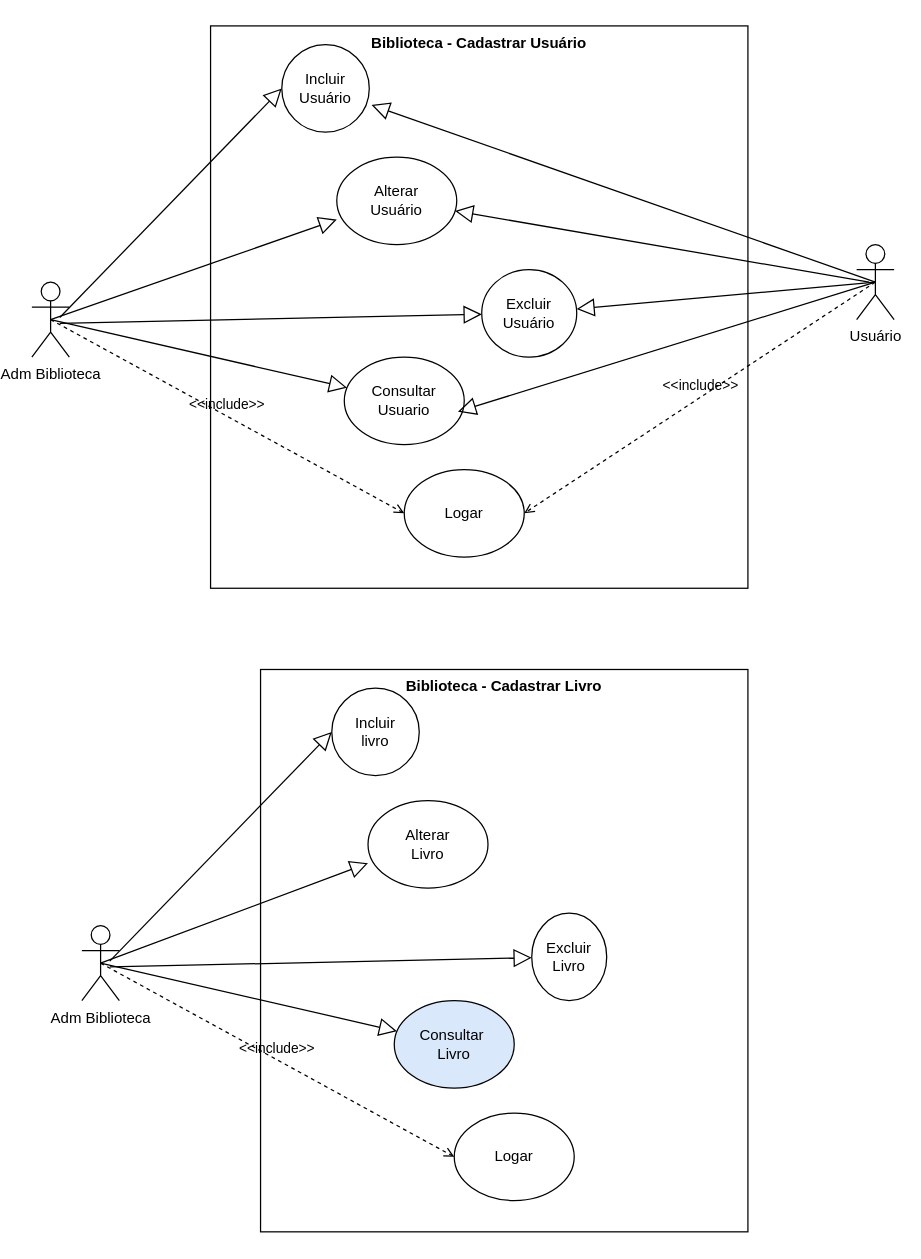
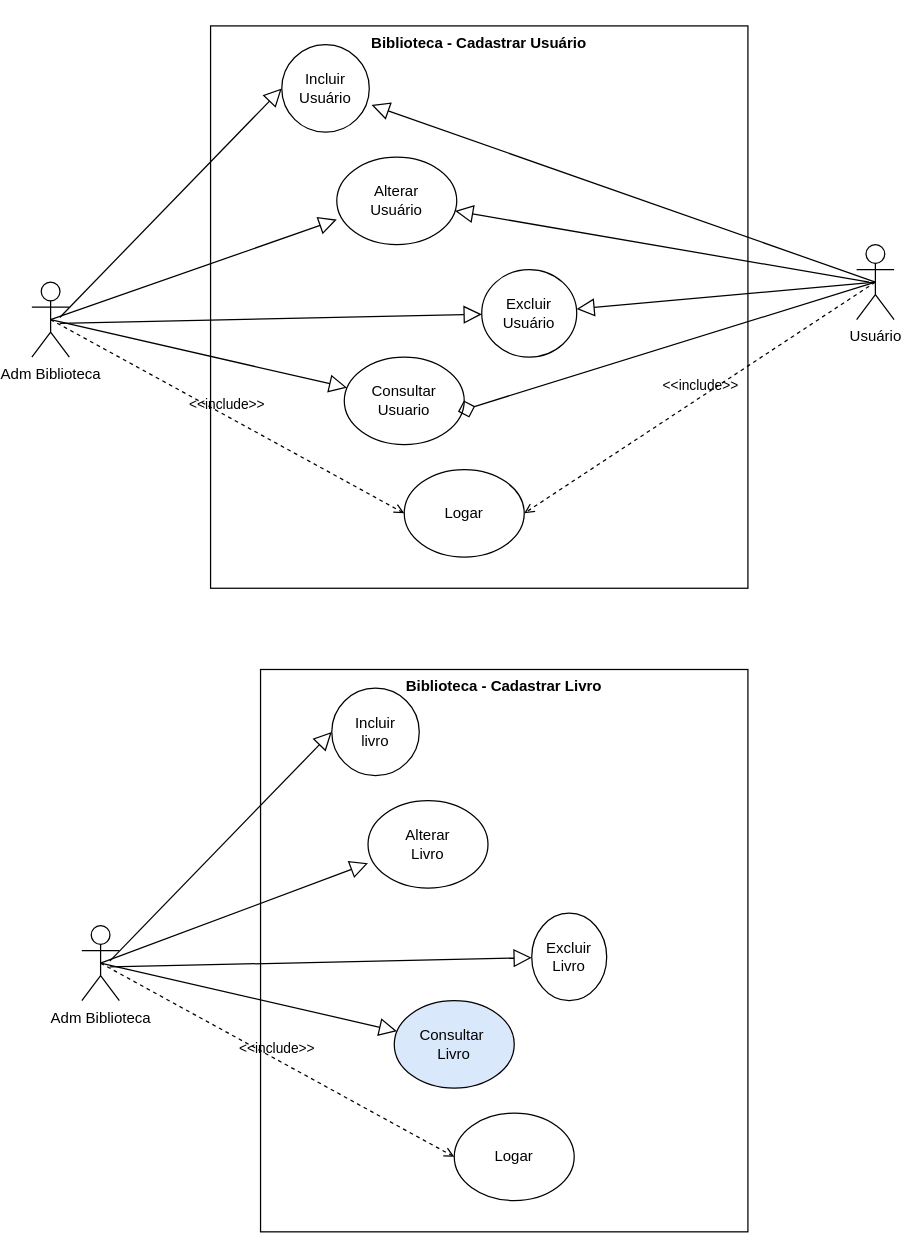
(476, 406) -> (476, 406)
